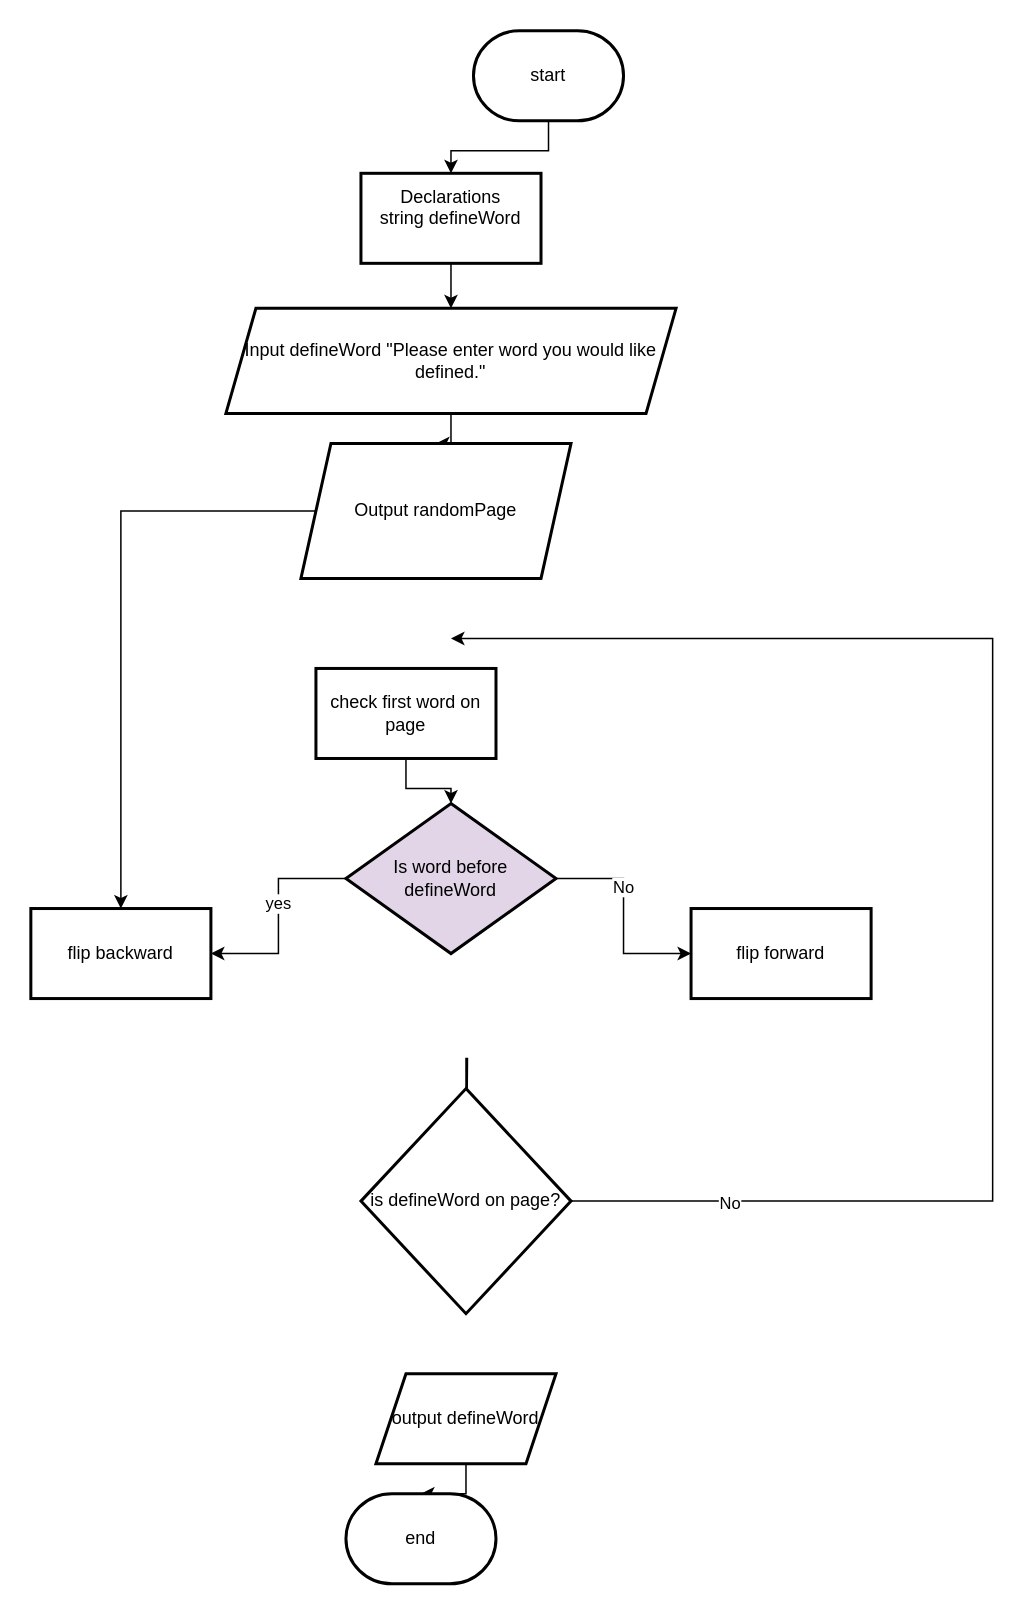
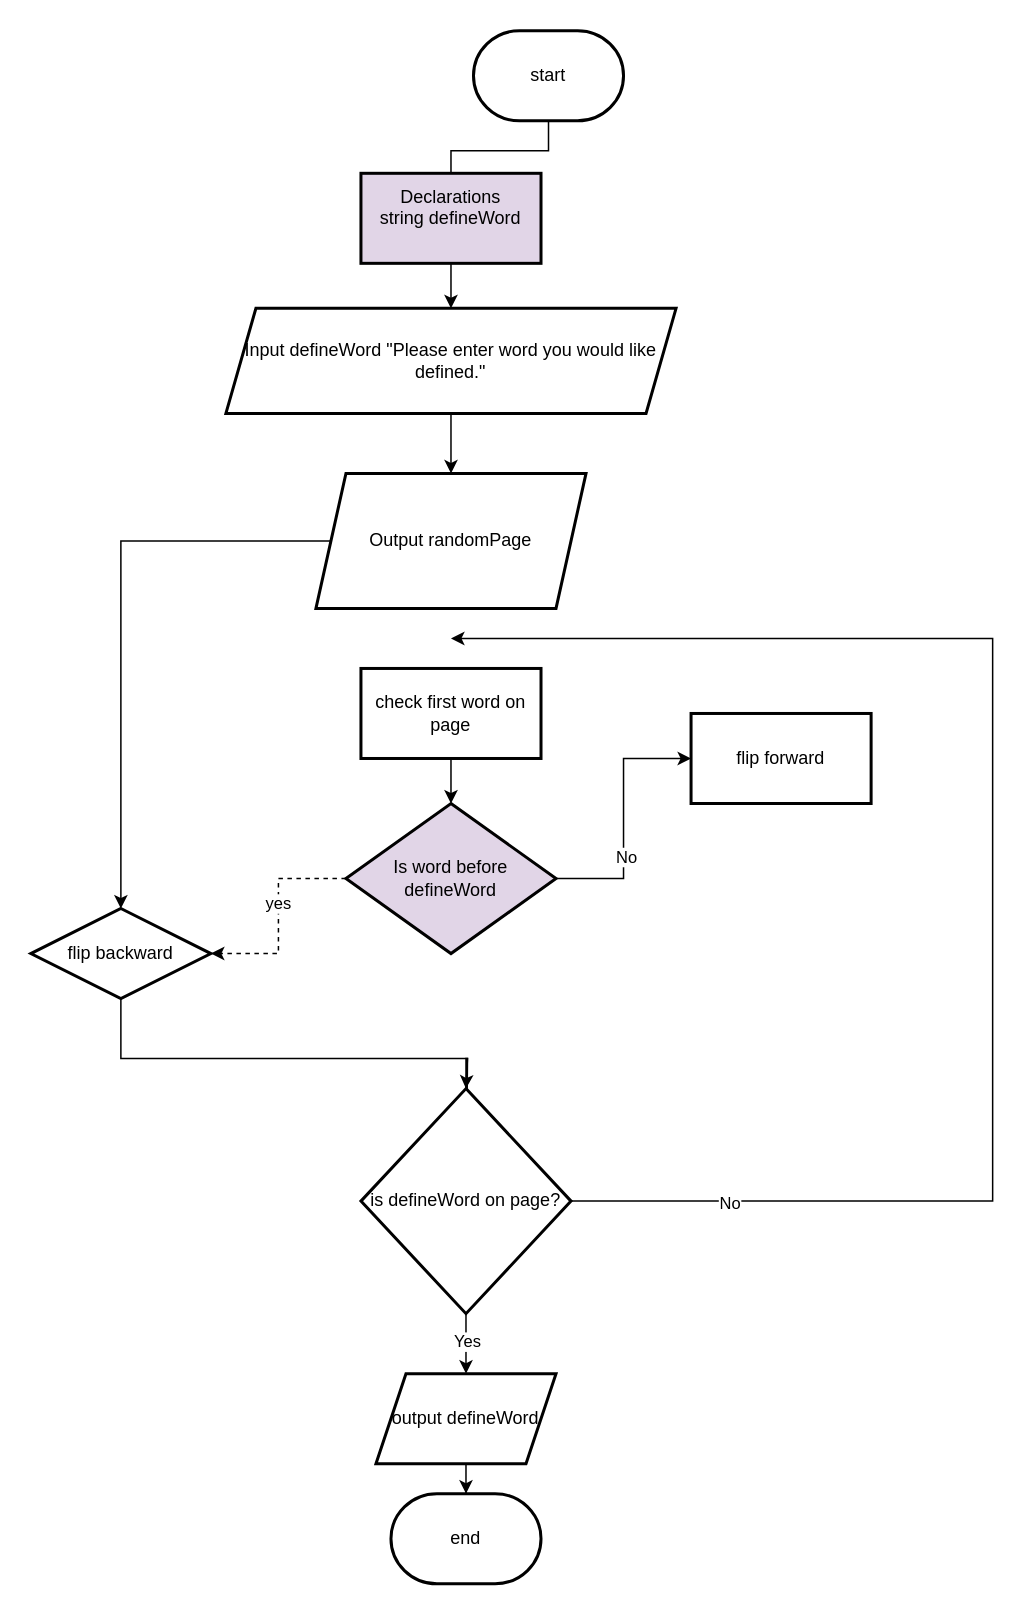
(451, 162) -> (451, 165)
(451, 218) -> (451, 218)
(436, 511) -> (451, 541)
(406, 713) -> (451, 713)
(121, 953) -> (121, 953)
(270, 953) -> (270, 953)
(781, 953) -> (781, 758)
none -> (261, 1058)
none -> (466, 1338)
(421, 1538) -> (466, 1538)
